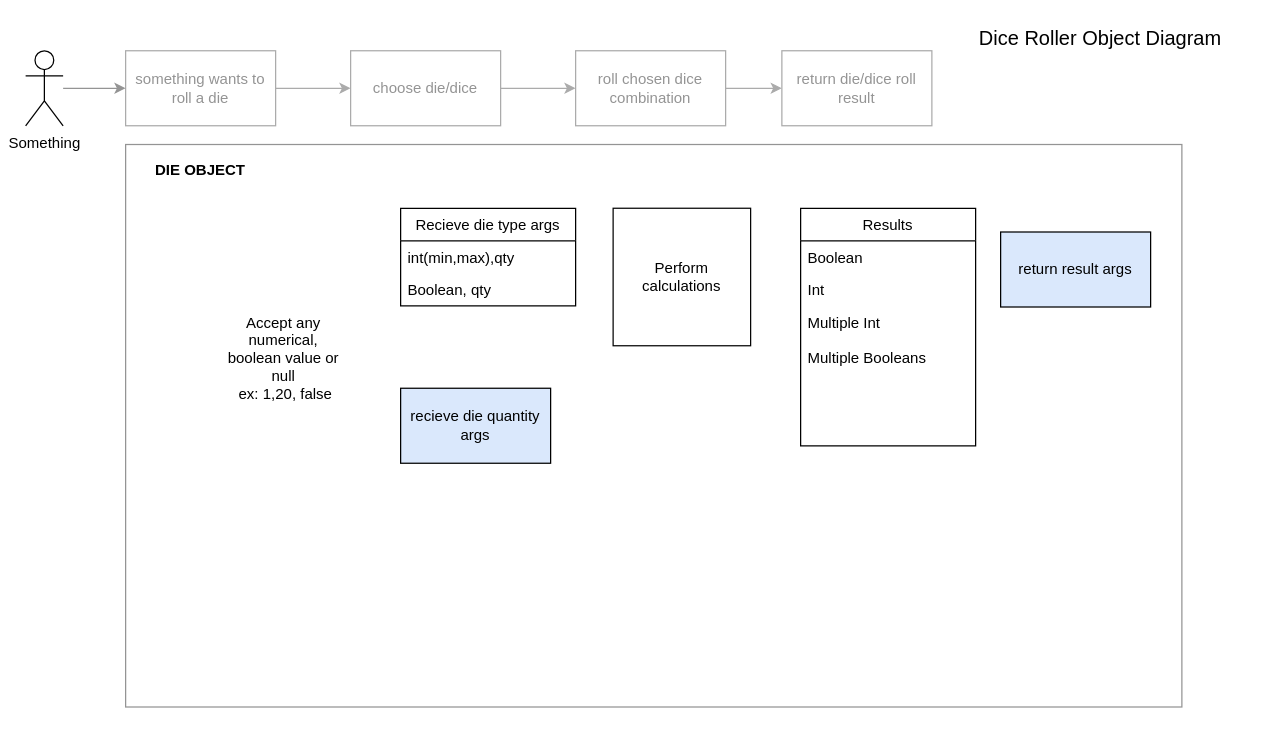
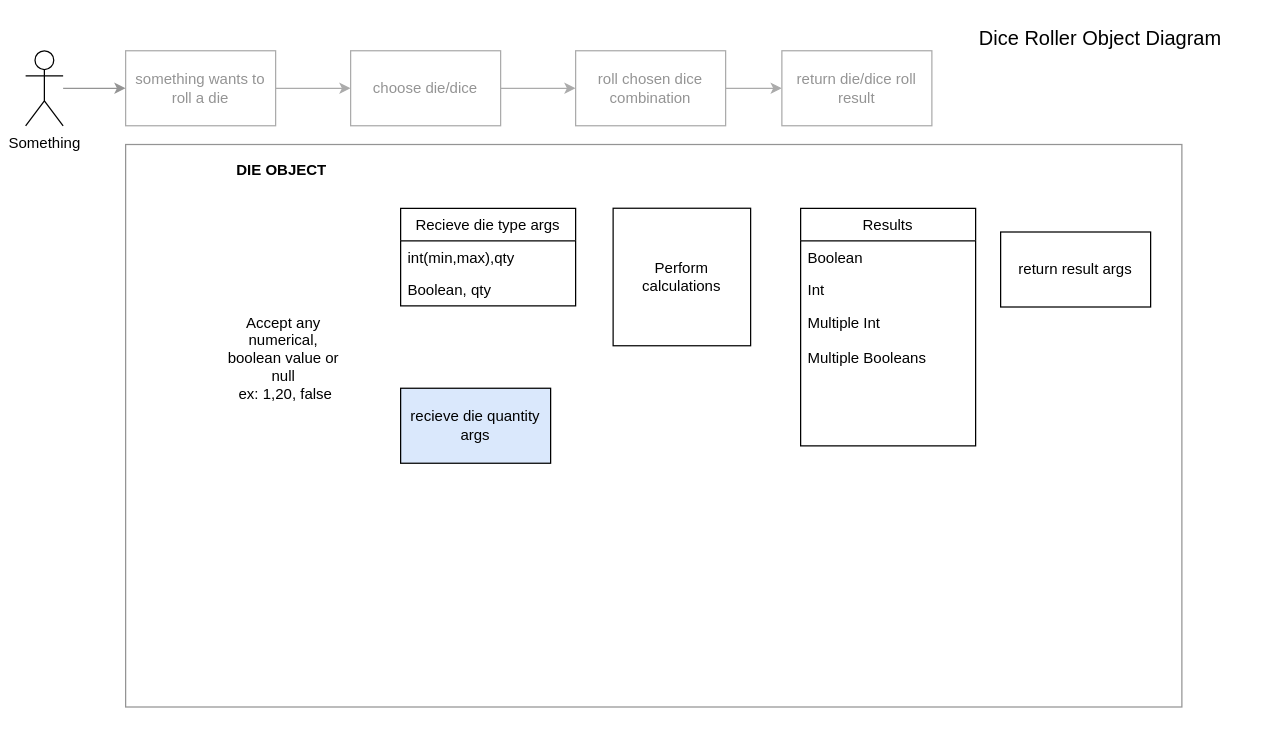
(201, 171) -> (282, 171)
(1076, 269) -> (1076, 269)
